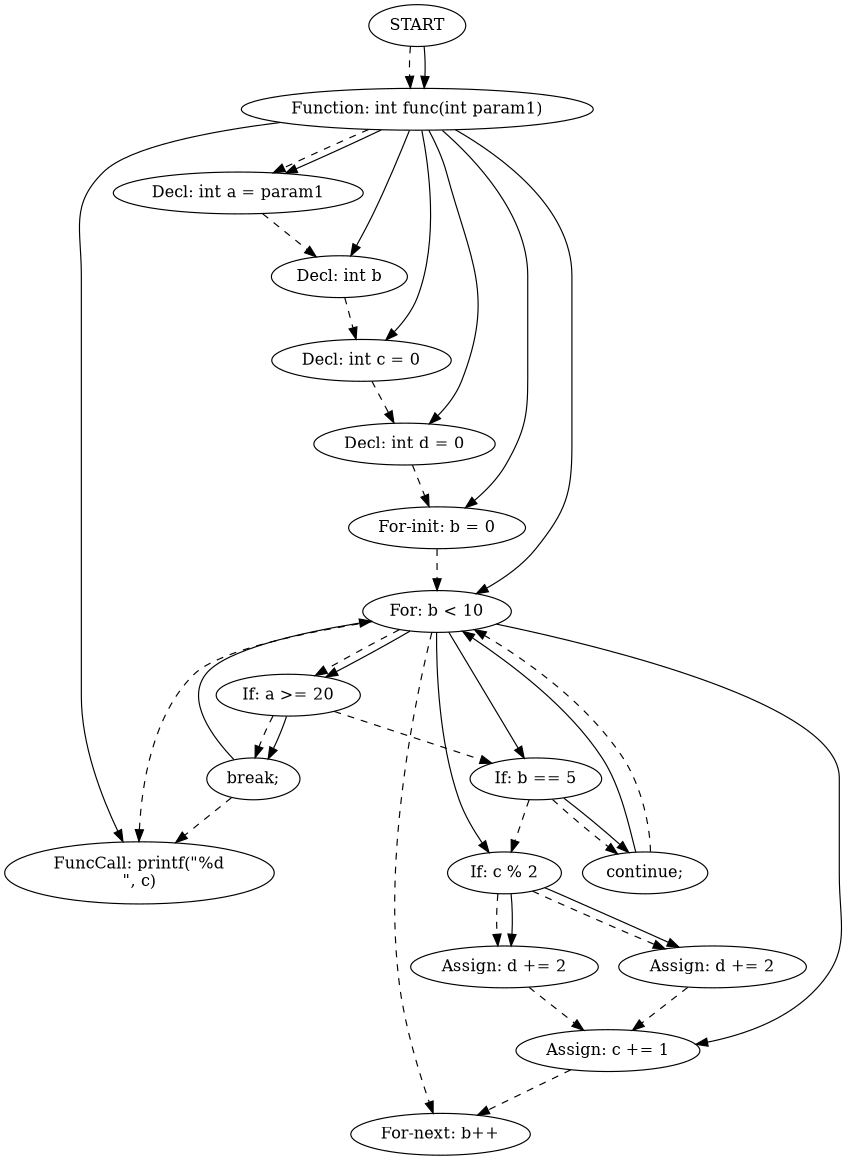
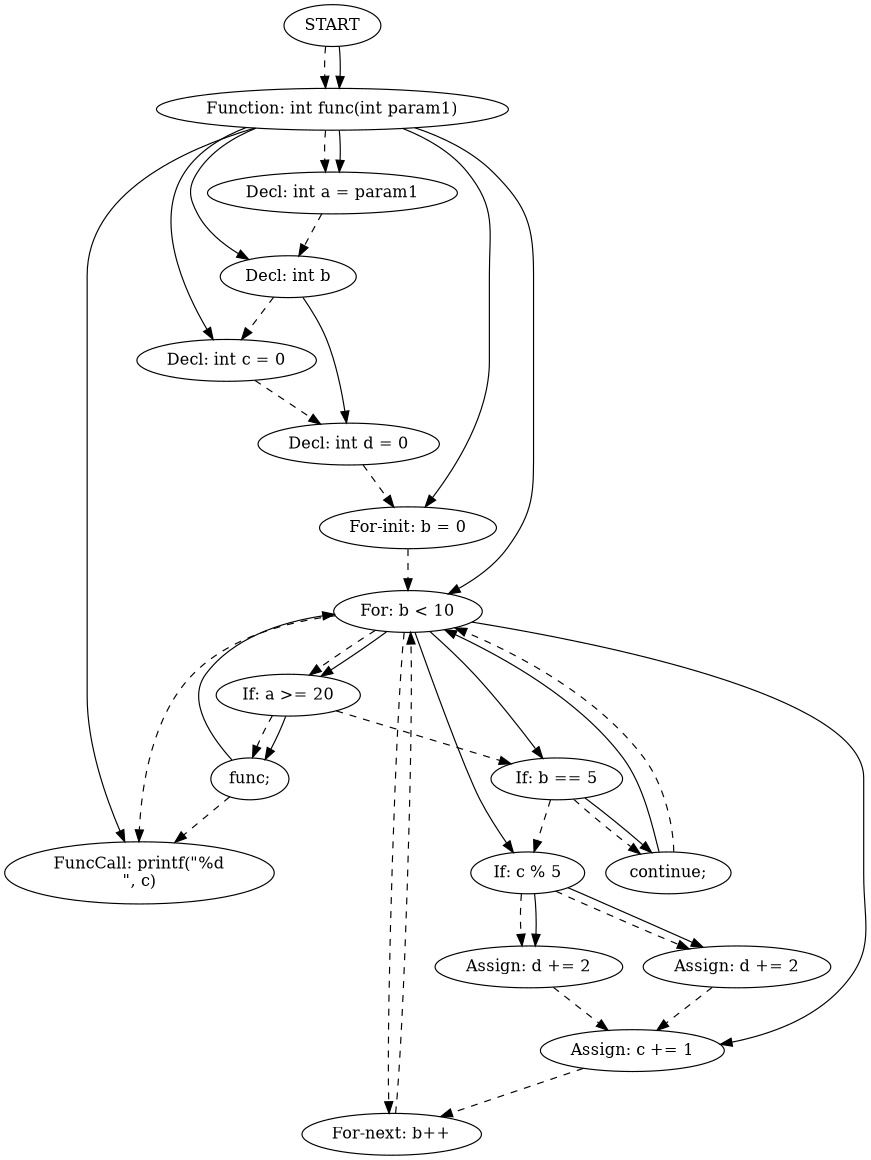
(475, 274) -> (331, 352)
(253, 779) -> (250, 779)
(504, 873) -> (528, 873)
none -> (407, 879)
